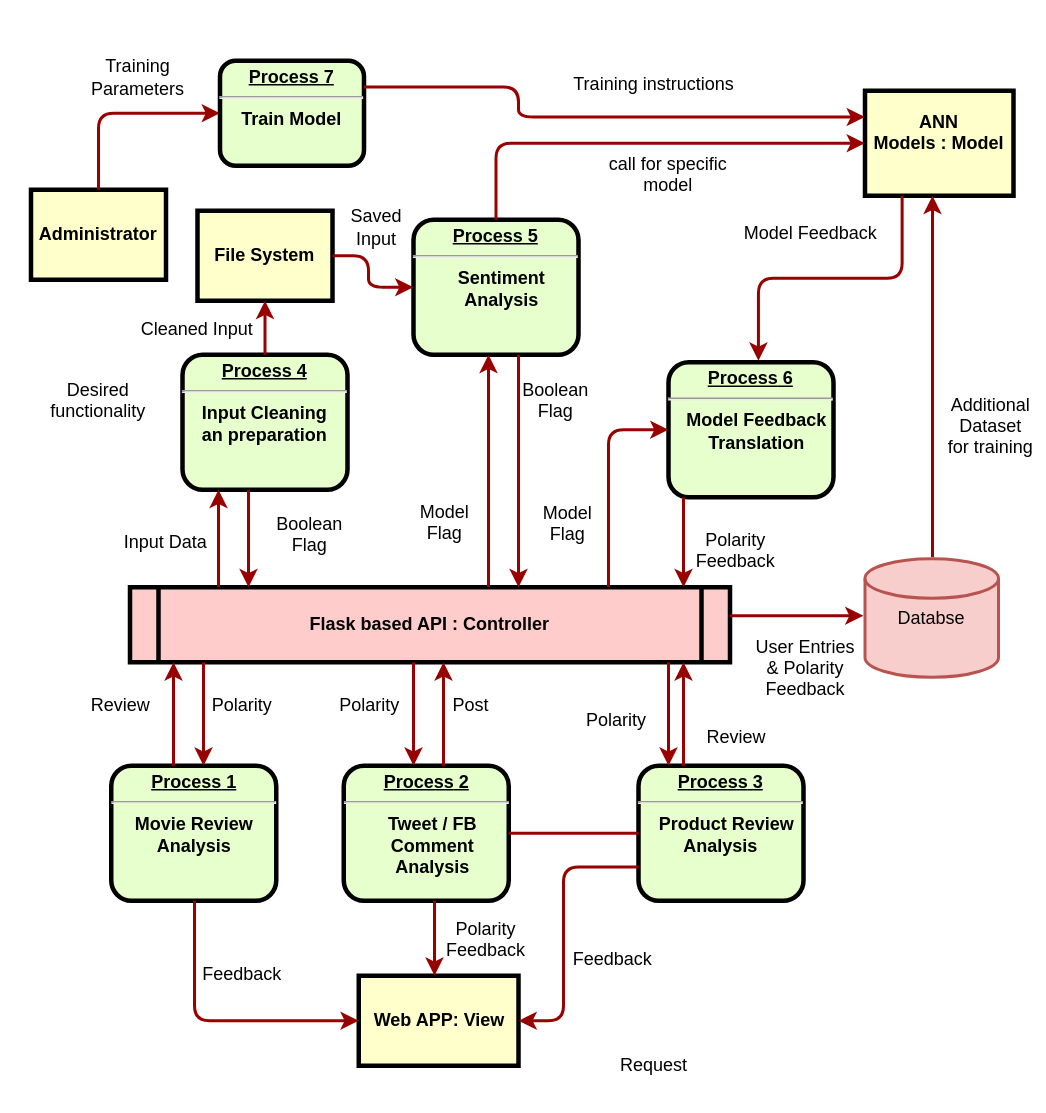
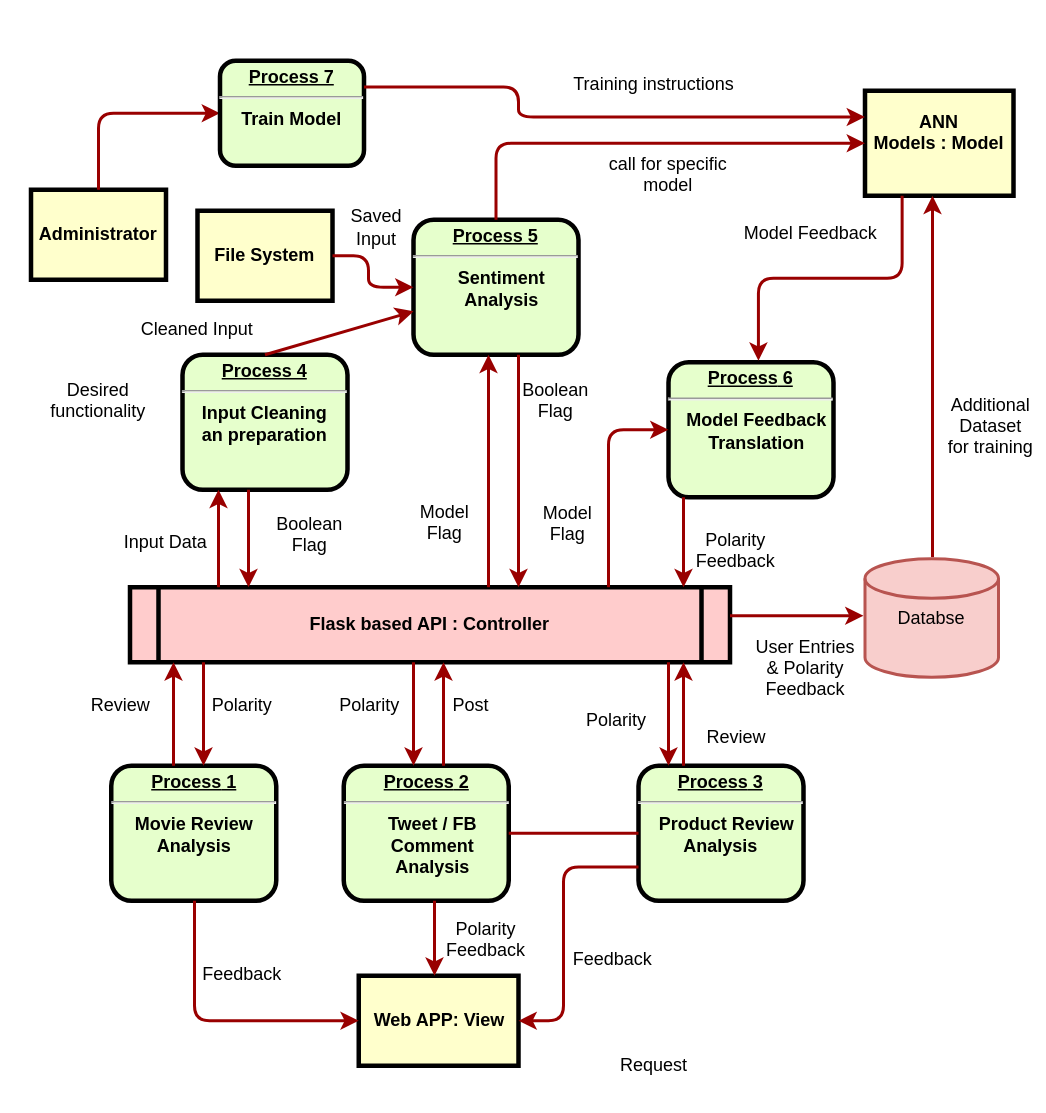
(137, 77) -> none
(265, 334) -> (333, 335)
